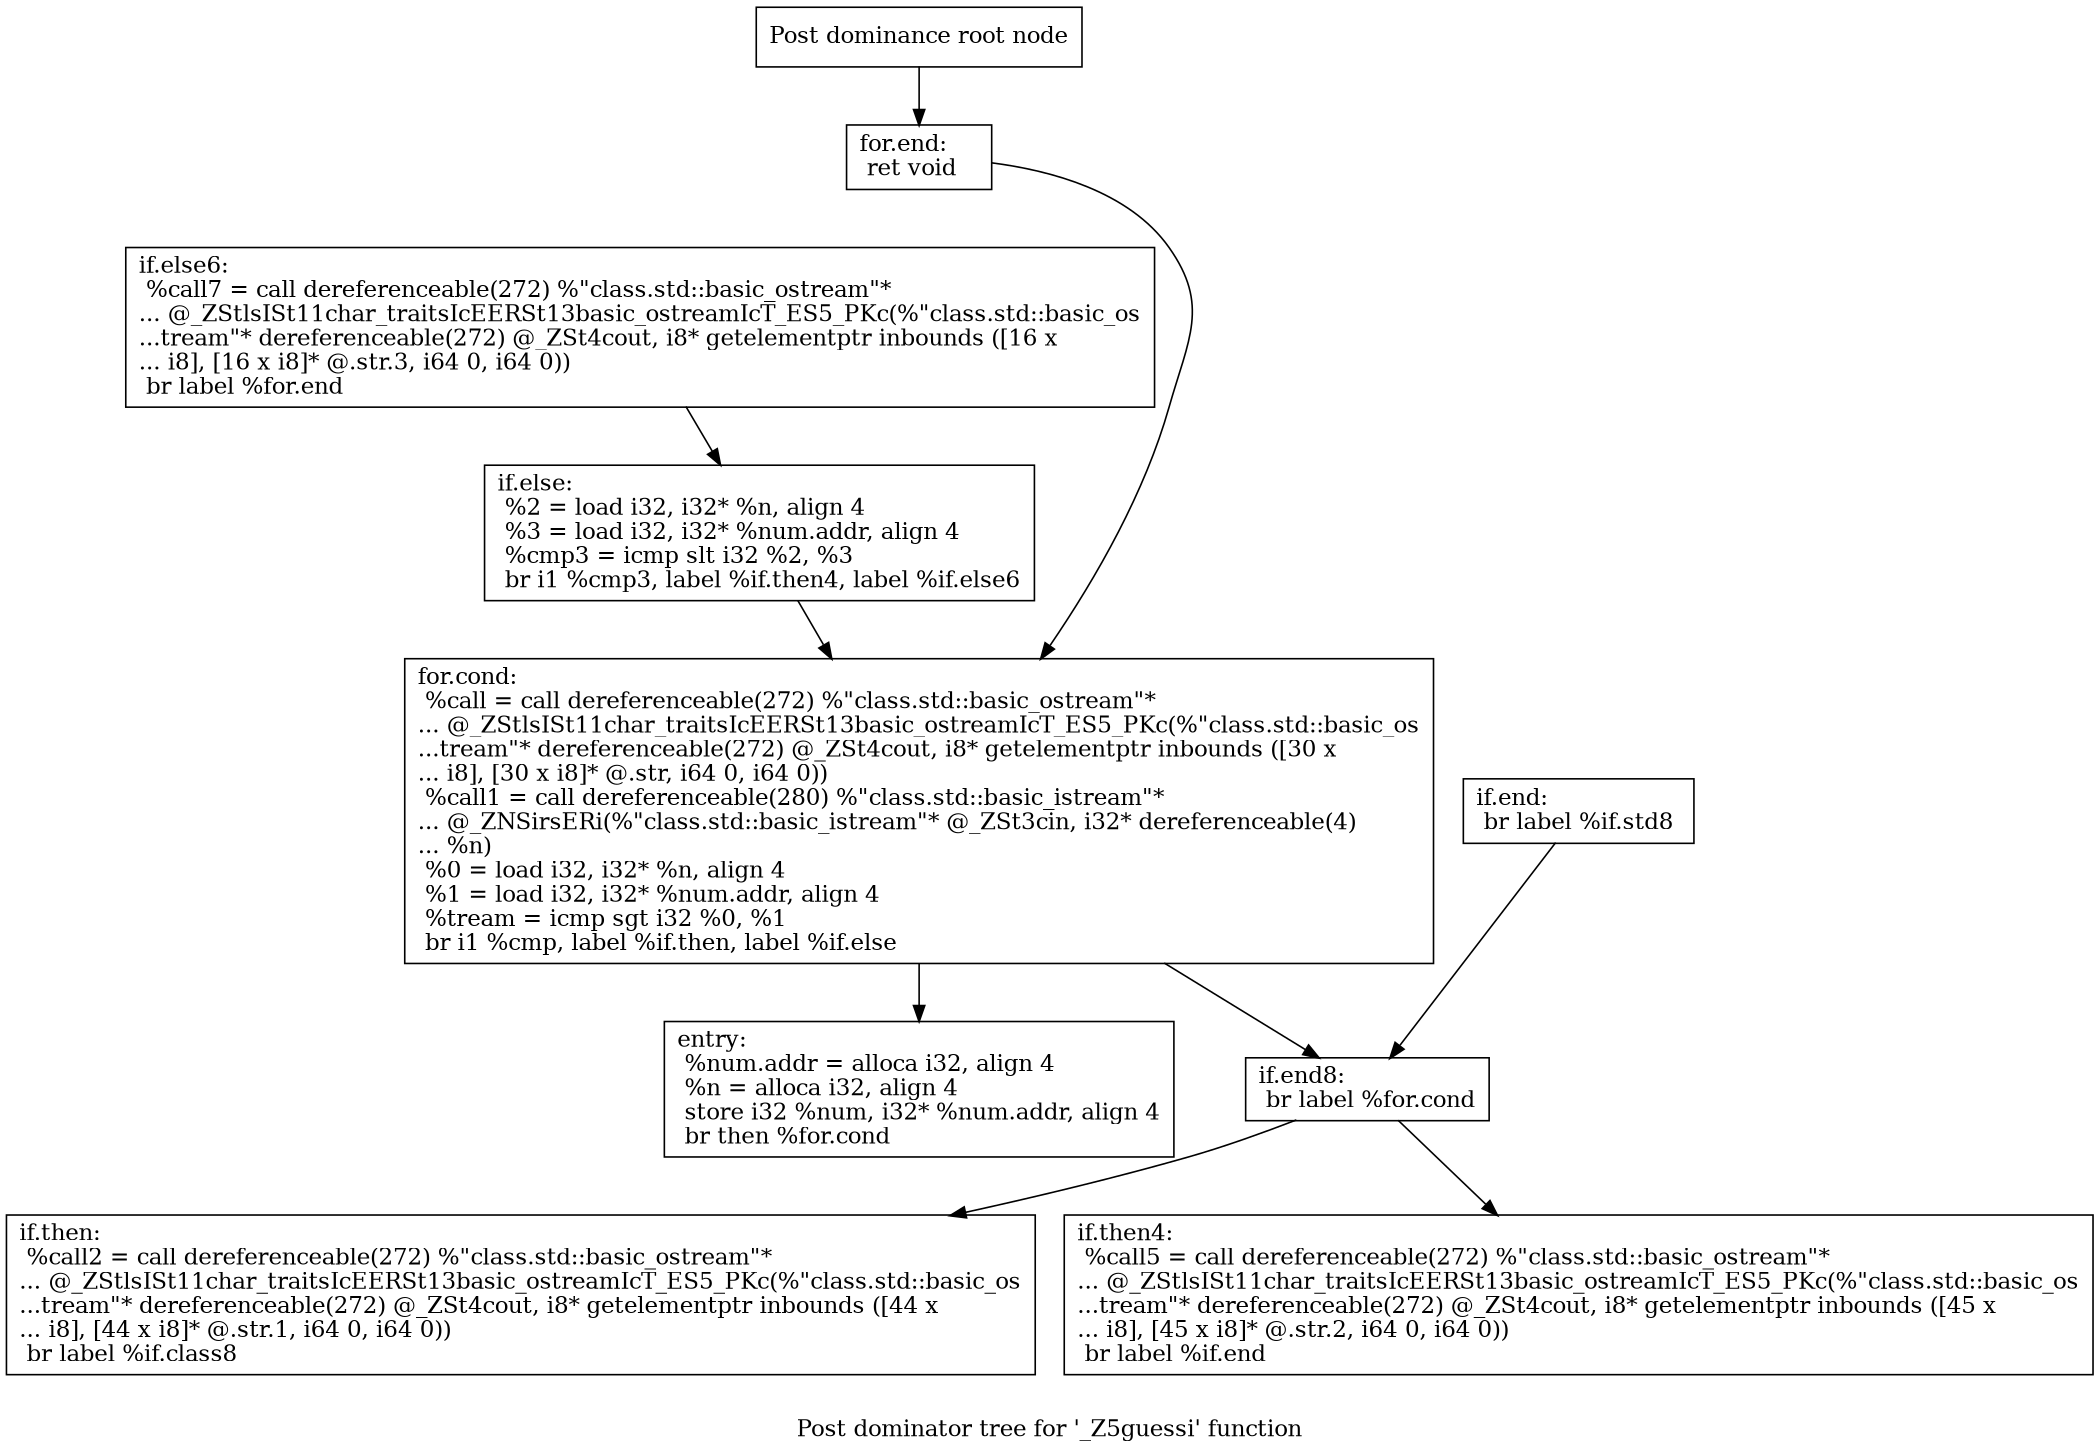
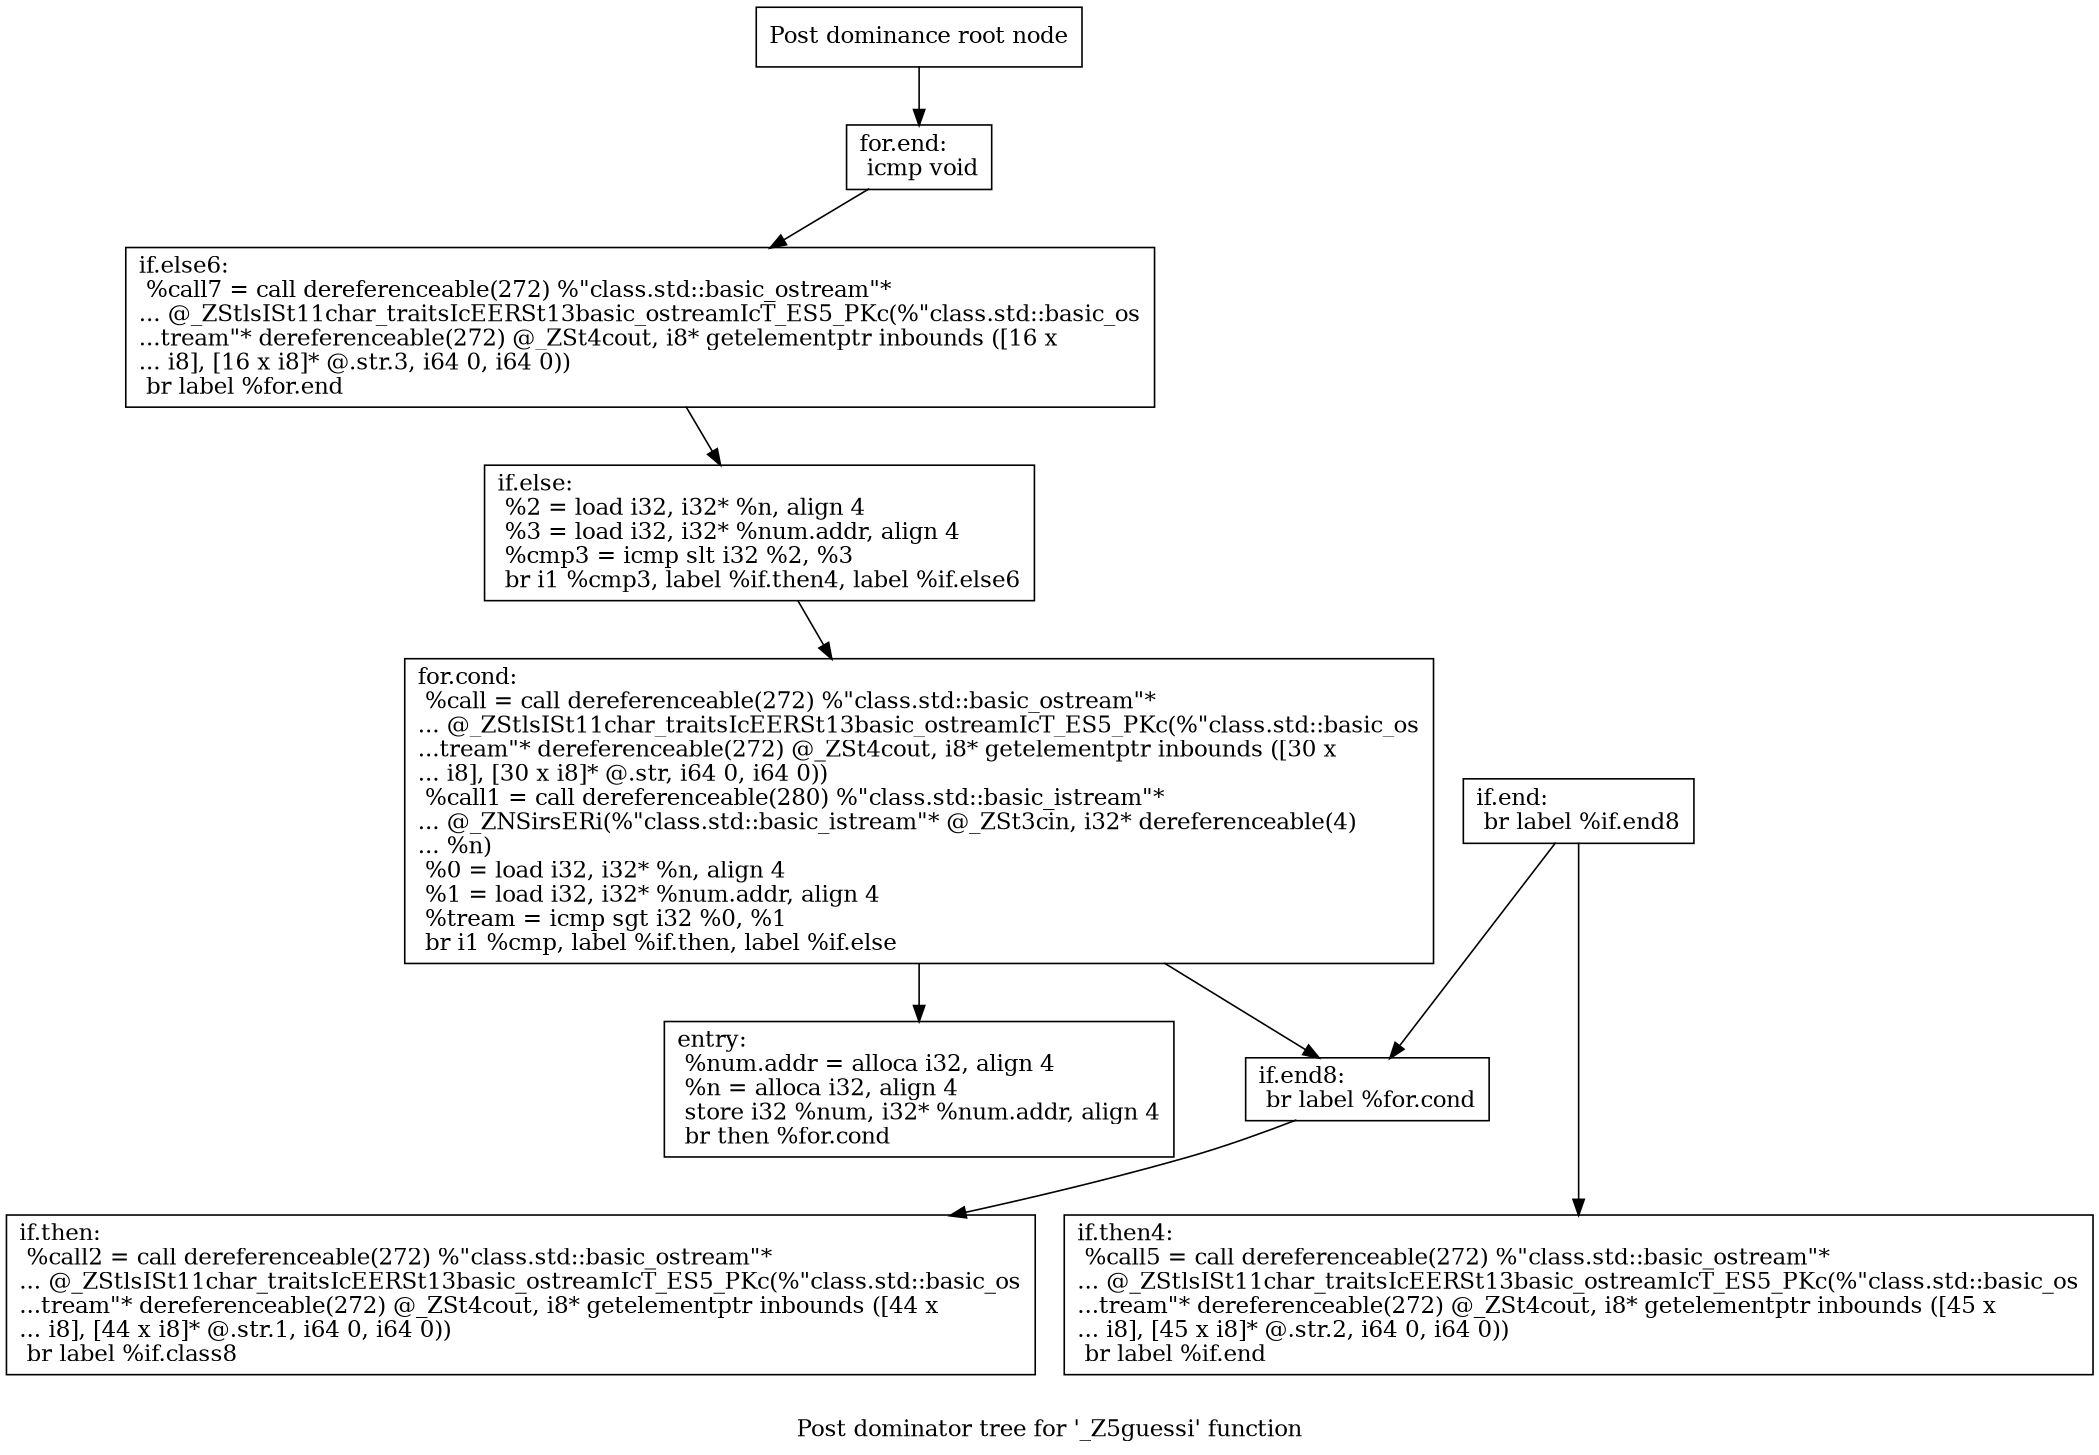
(909, 169) -> (919, 169)
(1184, 358) -> (827, 214)
(1575, 822) -> (1579, 822)
(1442, 1162) -> (1579, 1021)
